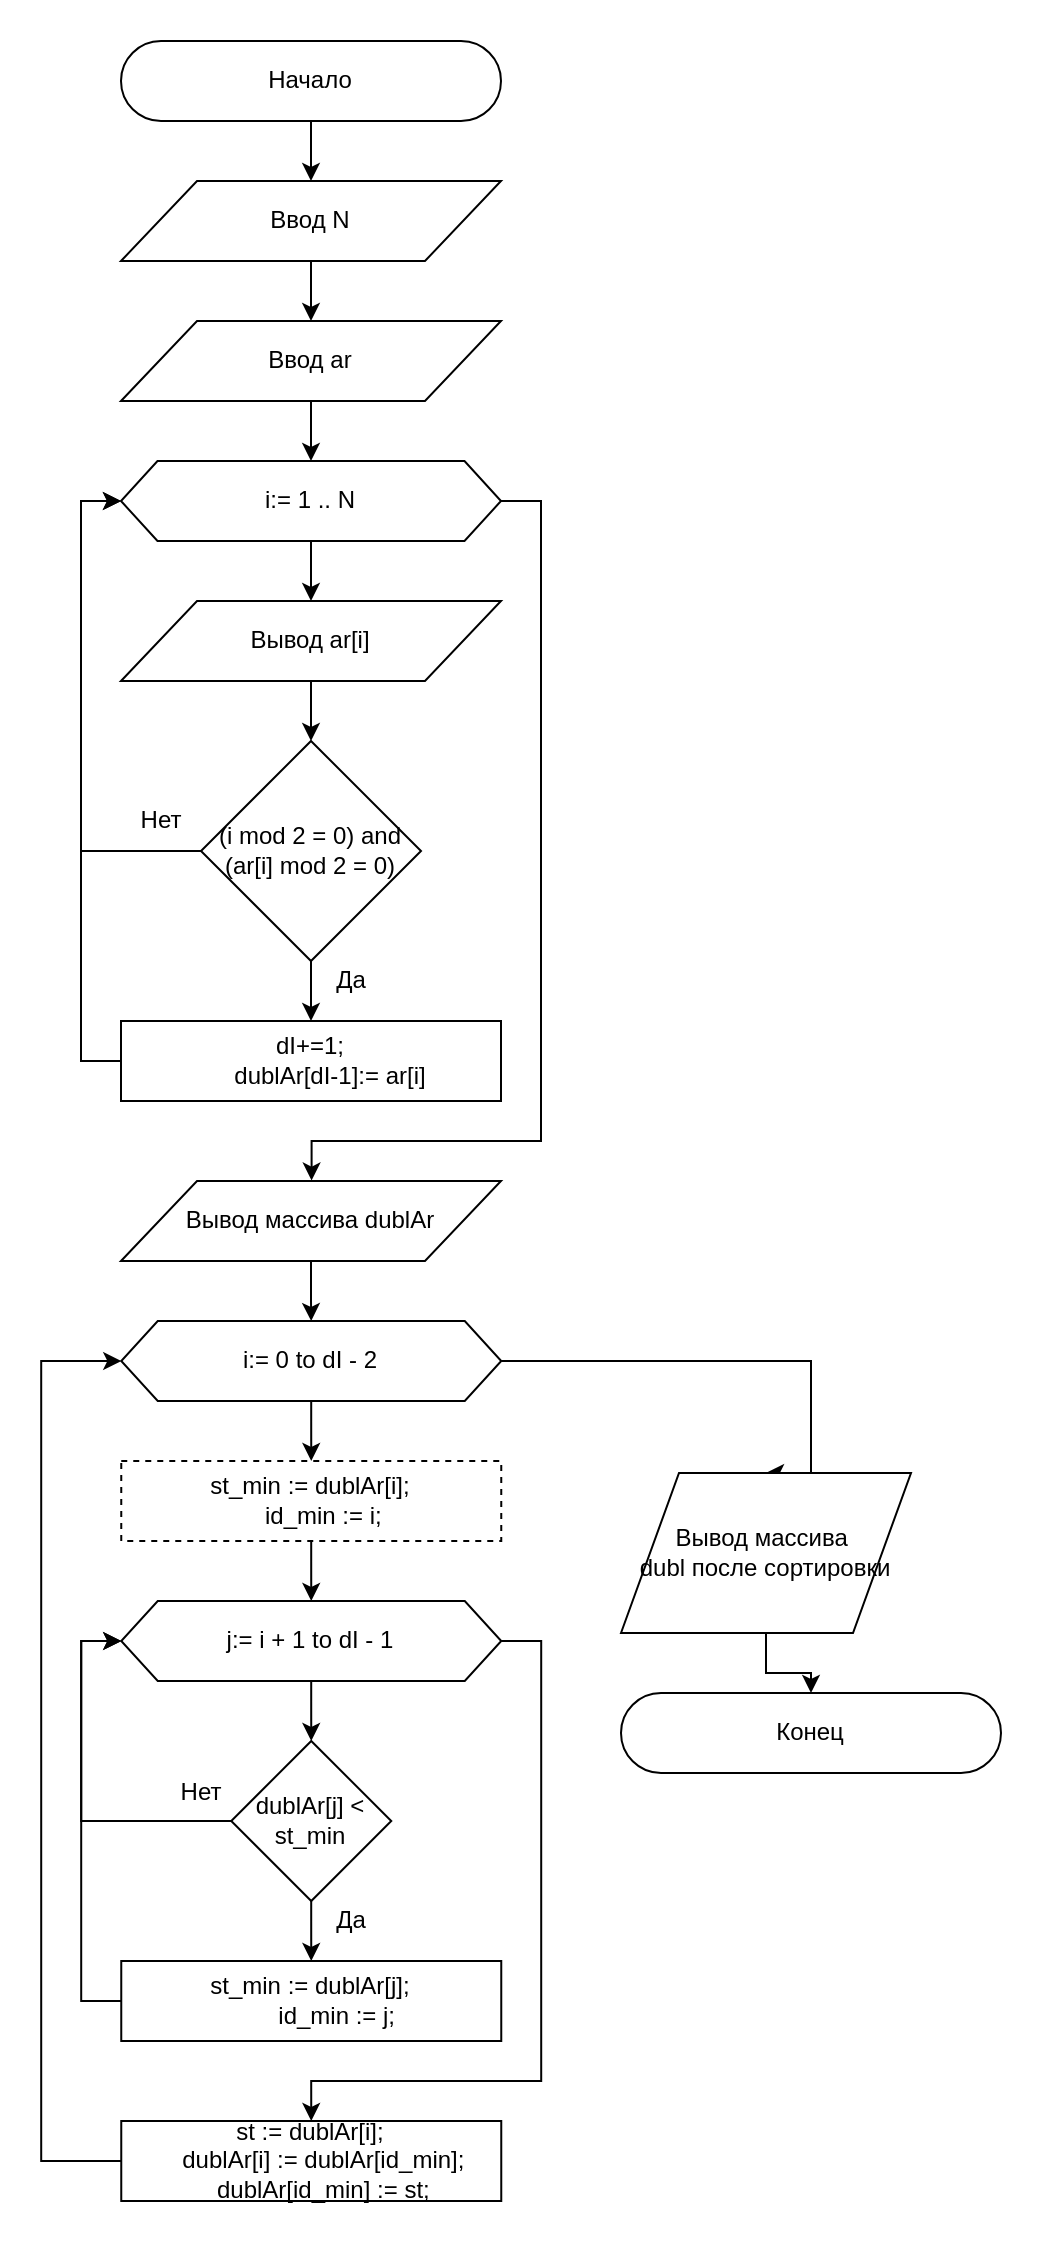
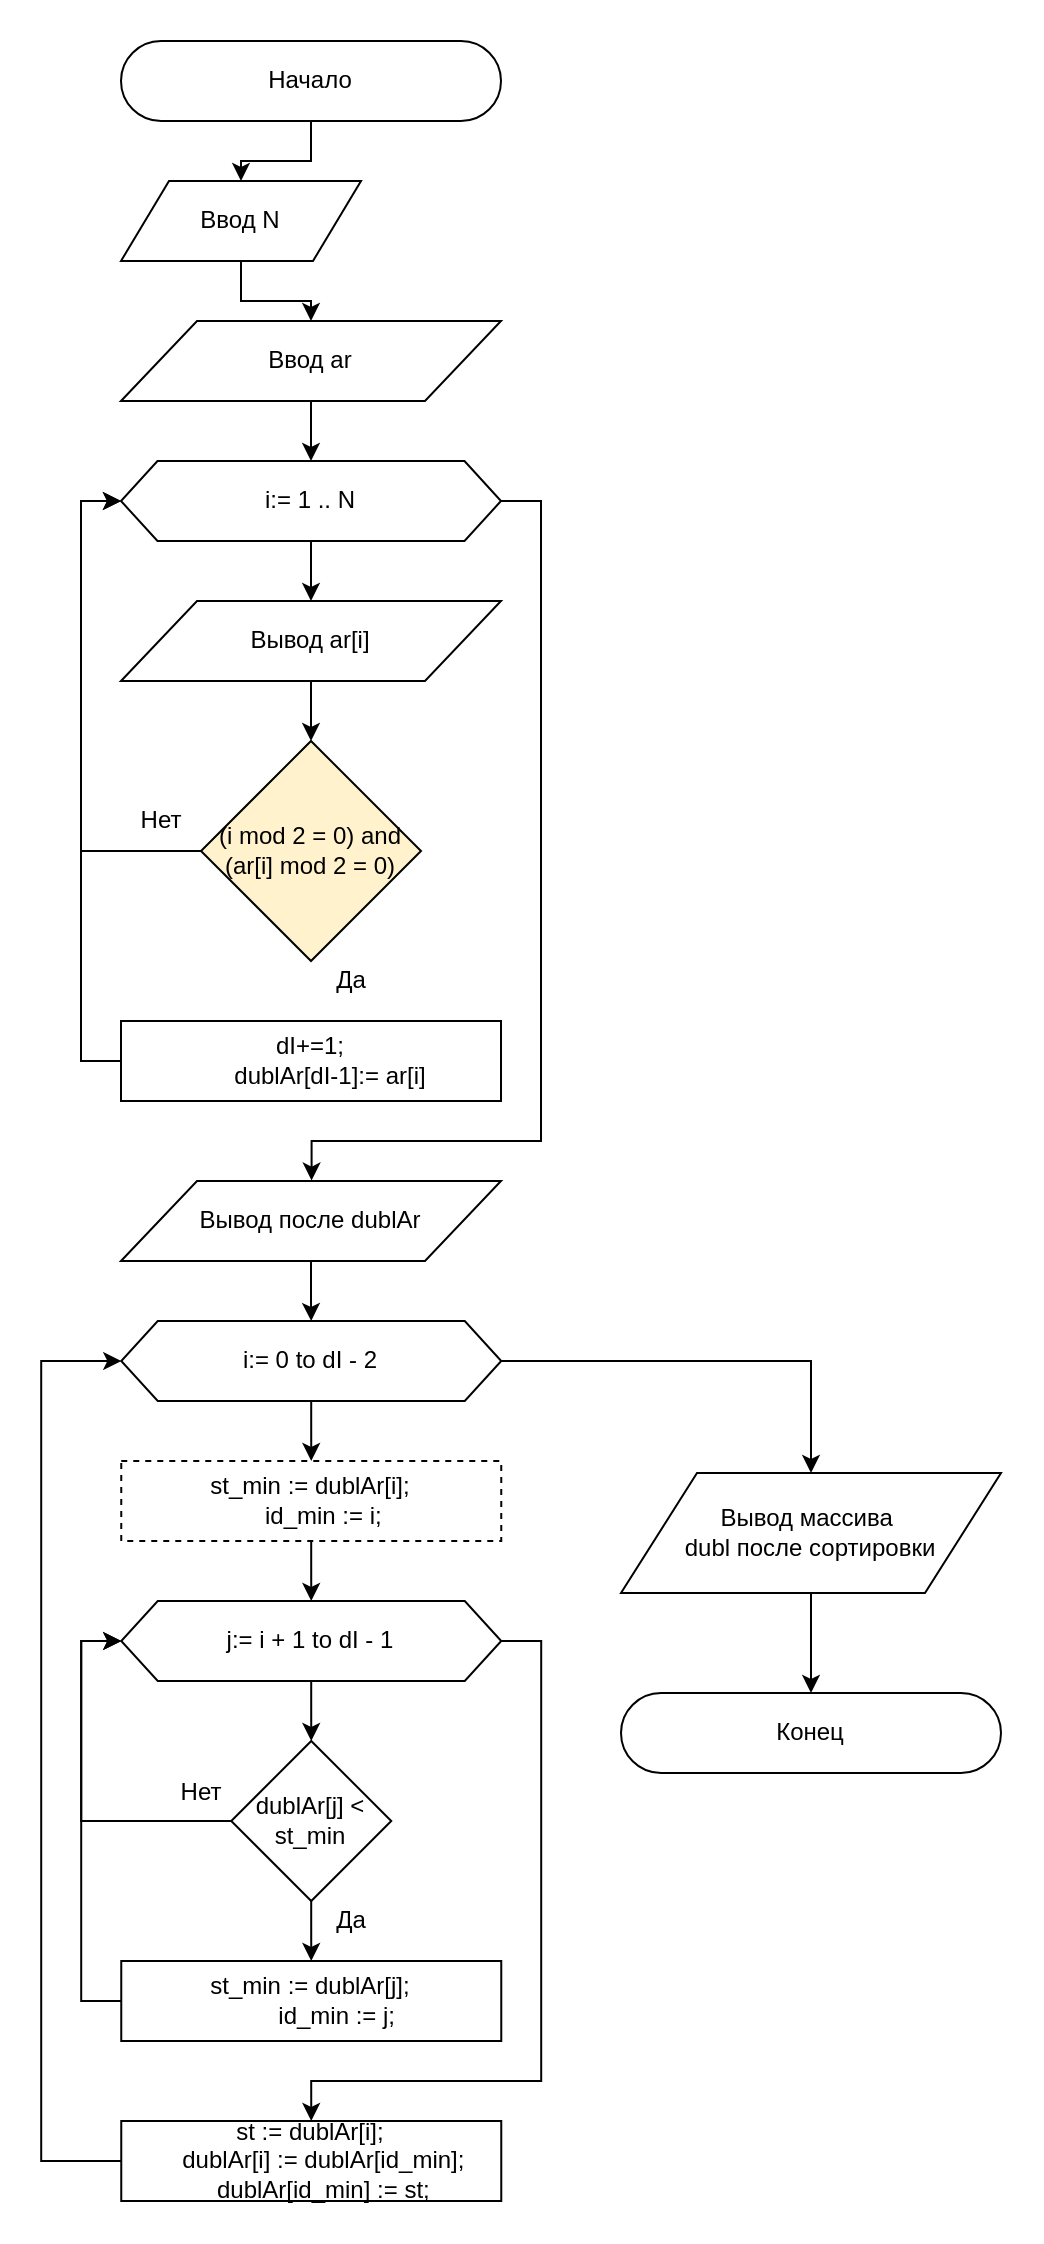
(311, 221) -> (241, 221)
(311, 851) -> (311, 851)
(311, 998) -> none
(311, 1221) -> (311, 1221)
(766, 1553) -> (811, 1533)
